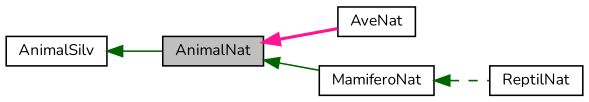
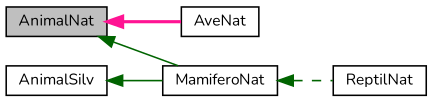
(143, 51) -> (143, 81)
